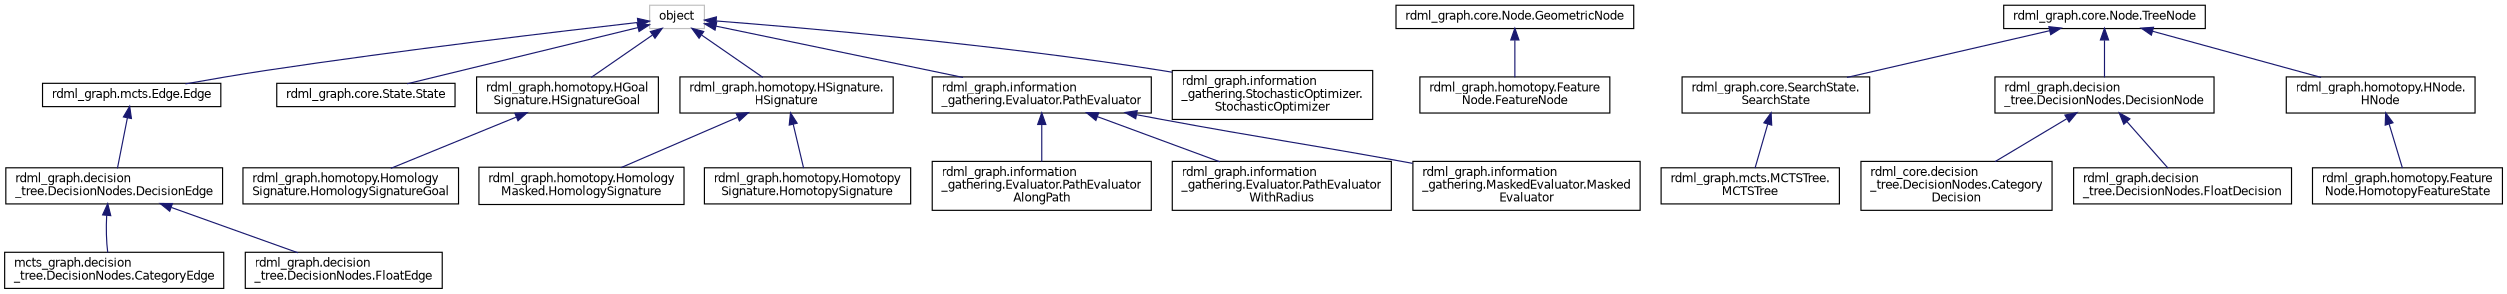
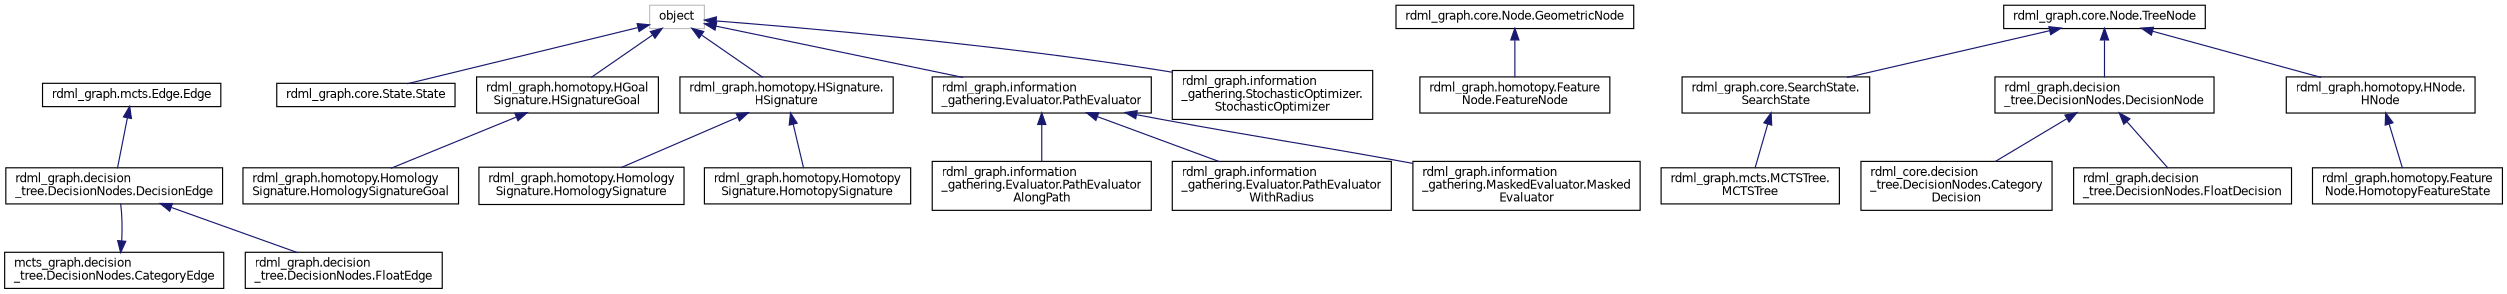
(411, 50) -> none
(581, 186) -> (581, 186)
(106, 234) -> (122, 222)
